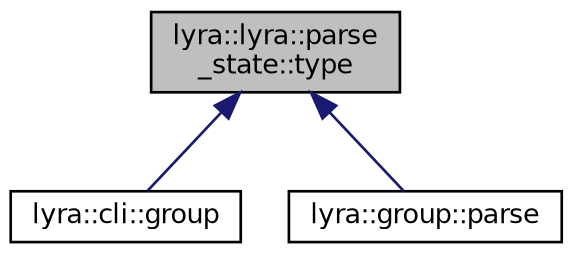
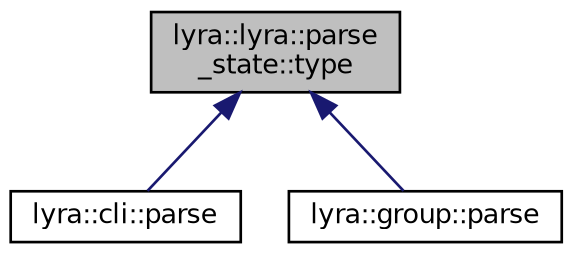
(126, 217) -> (126, 217)
